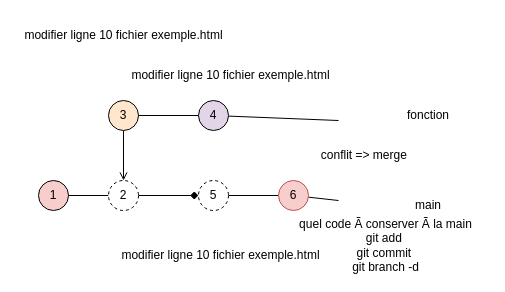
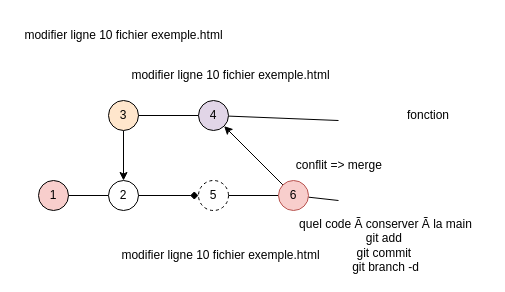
(366, 156) -> (341, 166)
none -> (256, 158)
(124, 174) -> (124, 172)
(124, 196) -> (124, 196)
(429, 206) -> none
